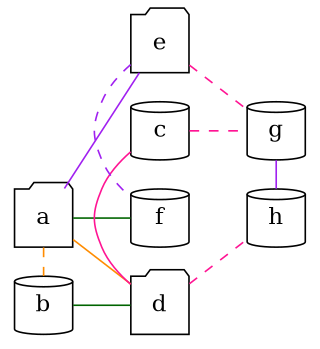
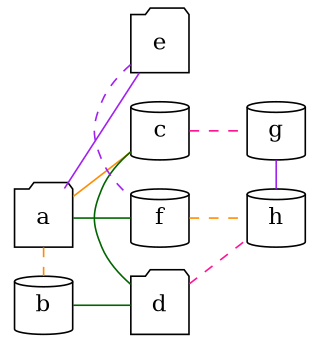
(218, 87) -> none
(96, 207) -> (96, 207)
none -> (218, 218)
(95, 256) -> (95, 180)
